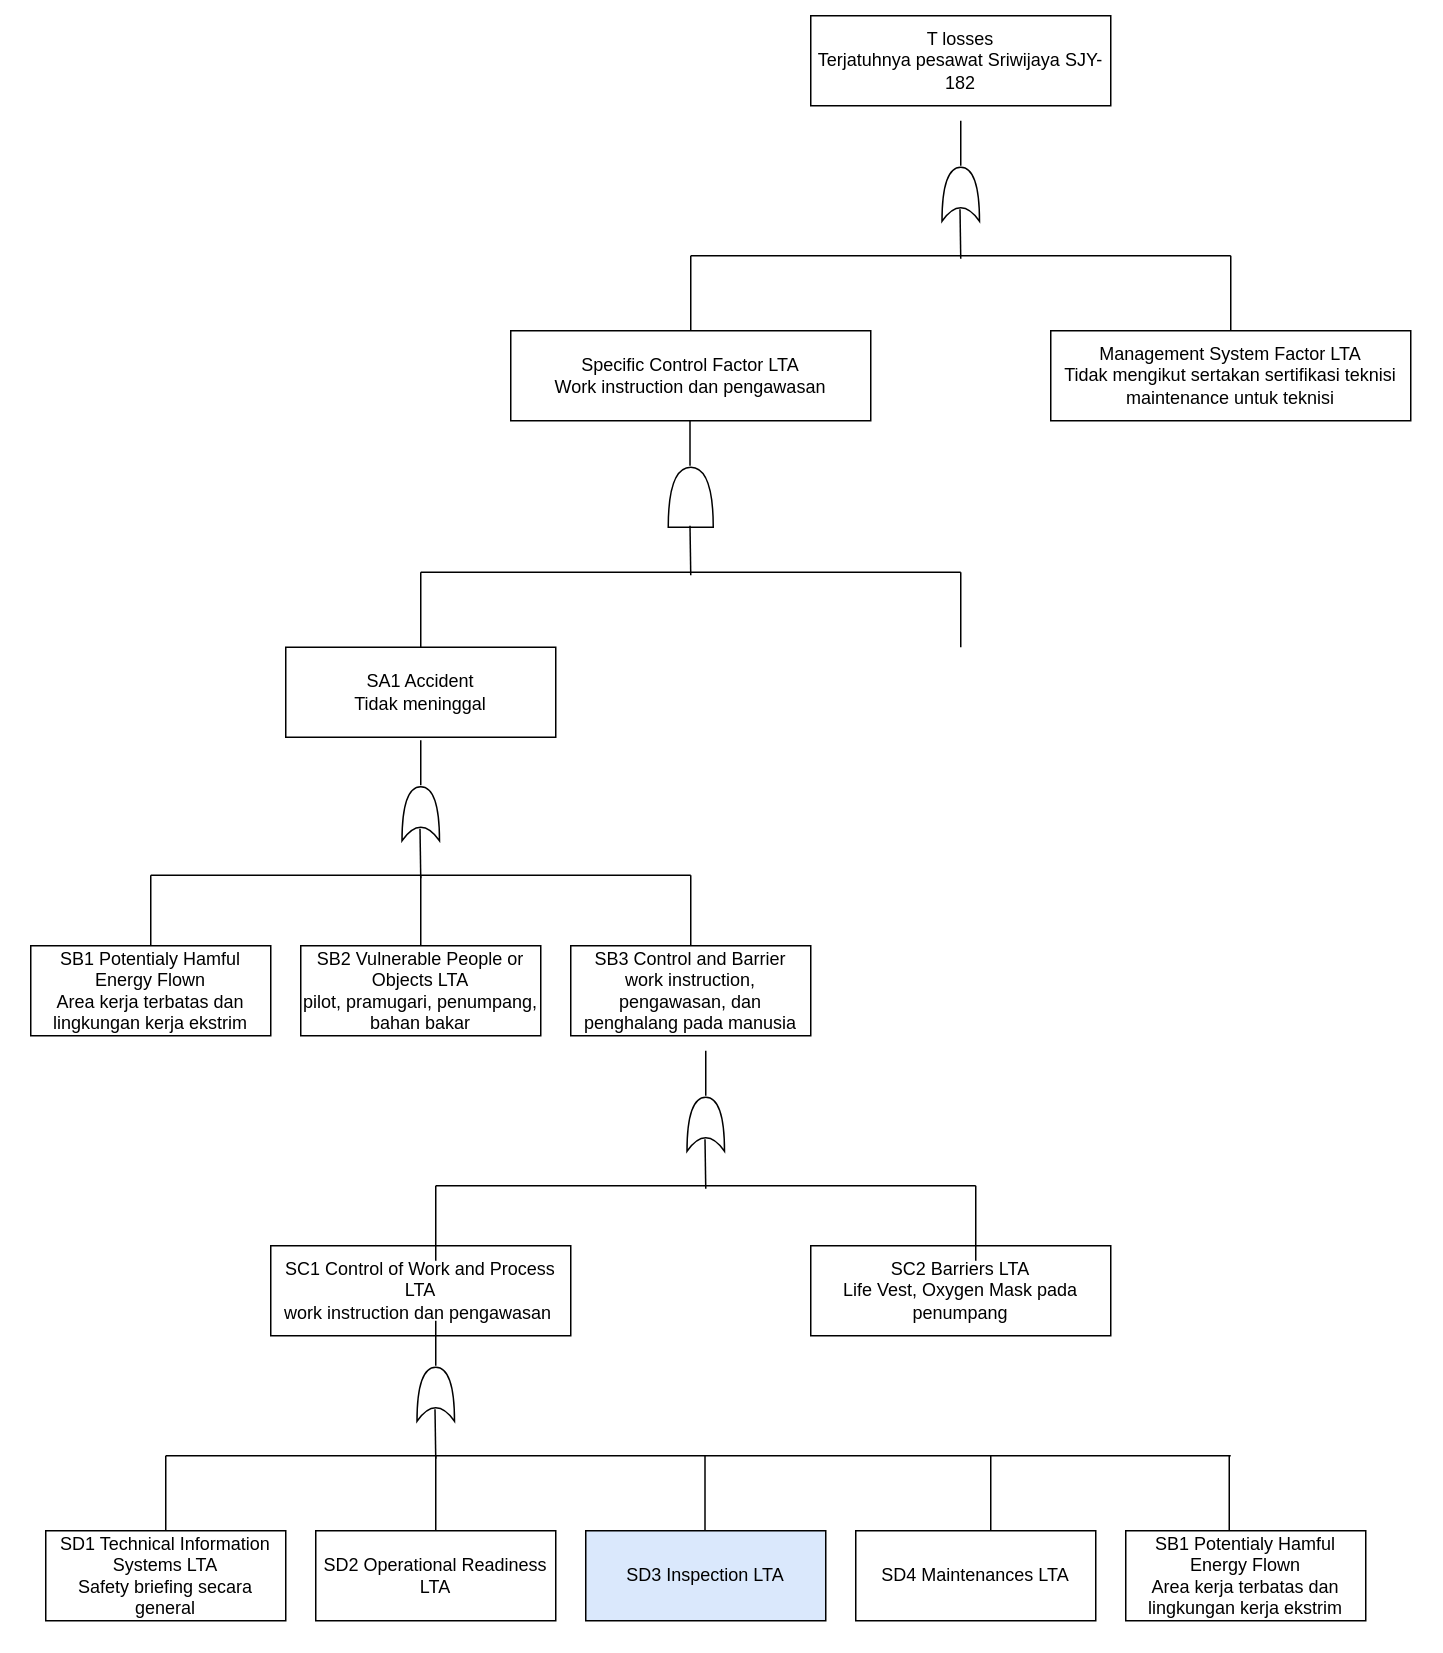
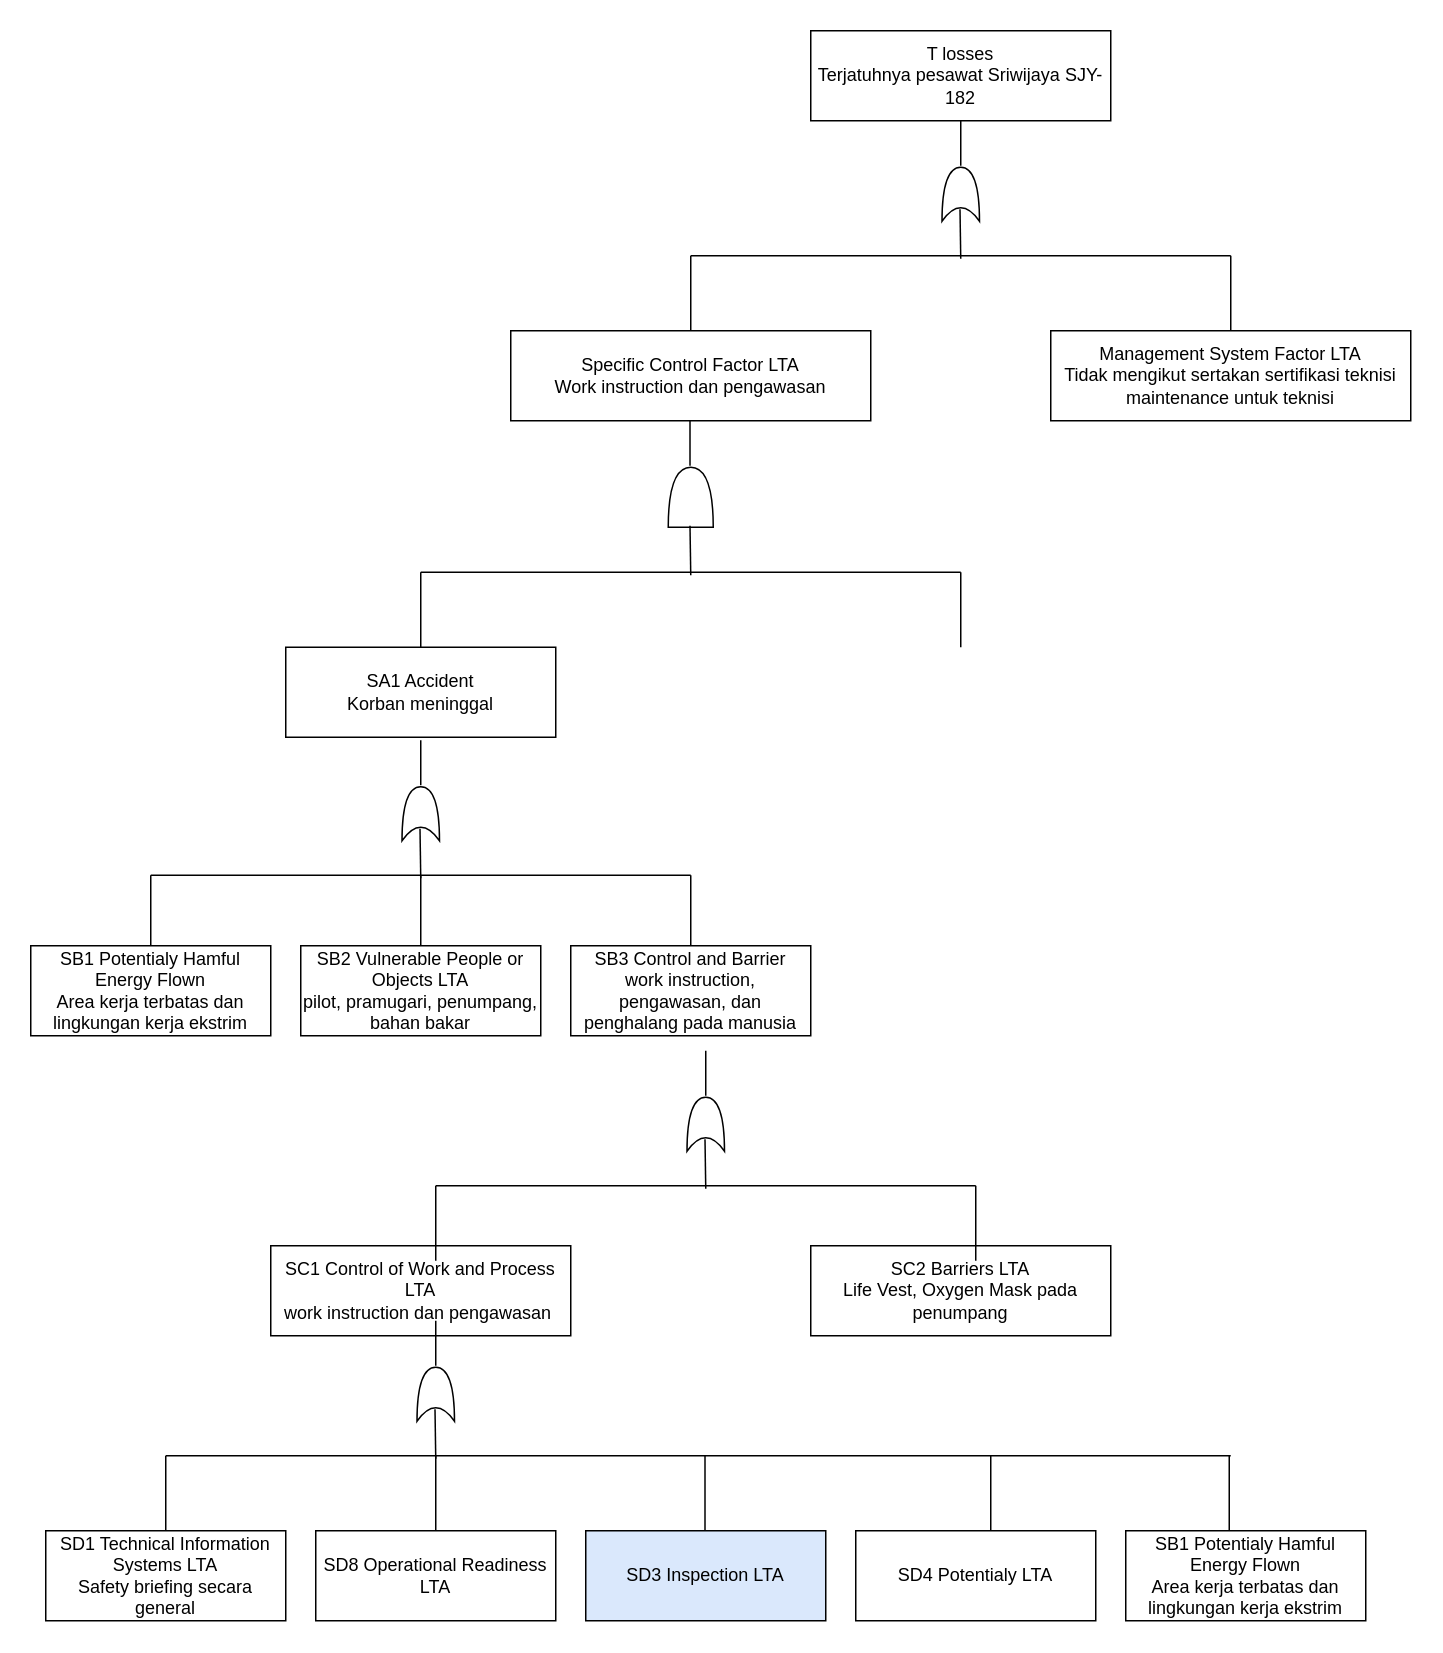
(961, 61) -> (961, 76)
(421, 692) -> (421, 692)
(436, 1576) -> (436, 1576)
(976, 1576) -> (976, 1576)
